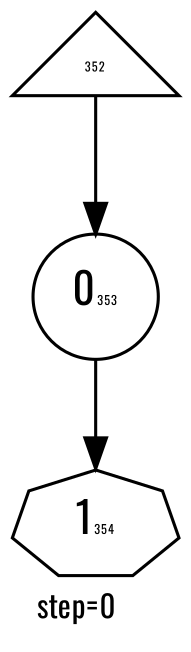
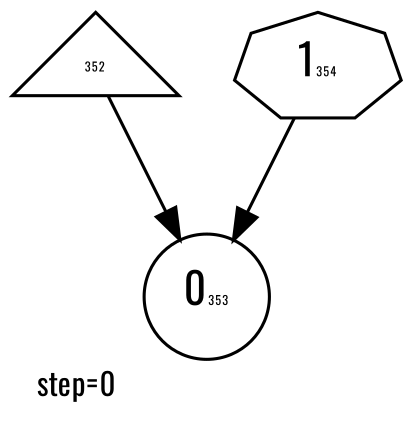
(96, 398) -> (271, 165)
